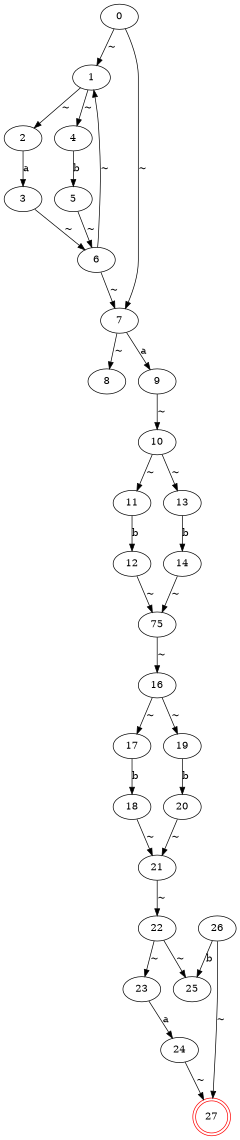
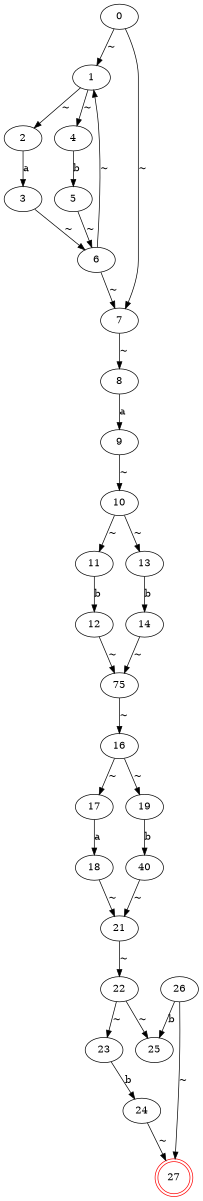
(136, 348) -> (119, 408)
(136, 777) -> (97, 837)
(182, 807) -> (145, 868)
(166, 1020) -> (129, 1080)
